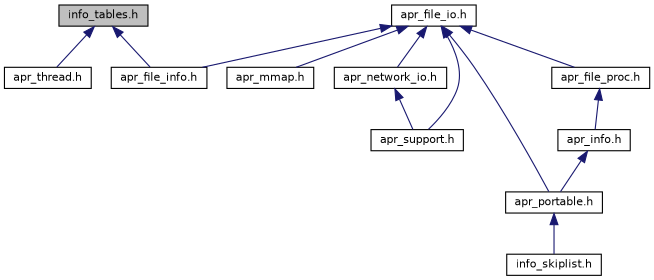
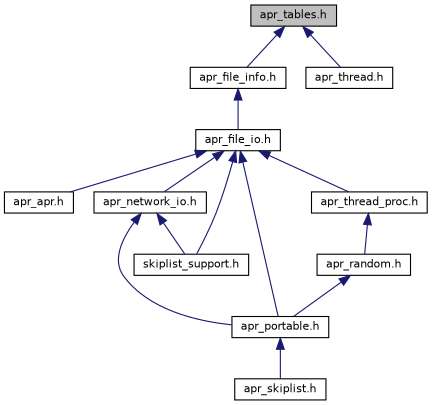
(103, 16) -> (294, 16)
(291, 48) -> (238, 115)
(270, 78) -> (39, 202)
(601, 78) -> (369, 202)
(417, 140) -> (191, 265)
(594, 140) -> (364, 265)
(554, 265) -> (280, 389)
none -> (147, 298)
